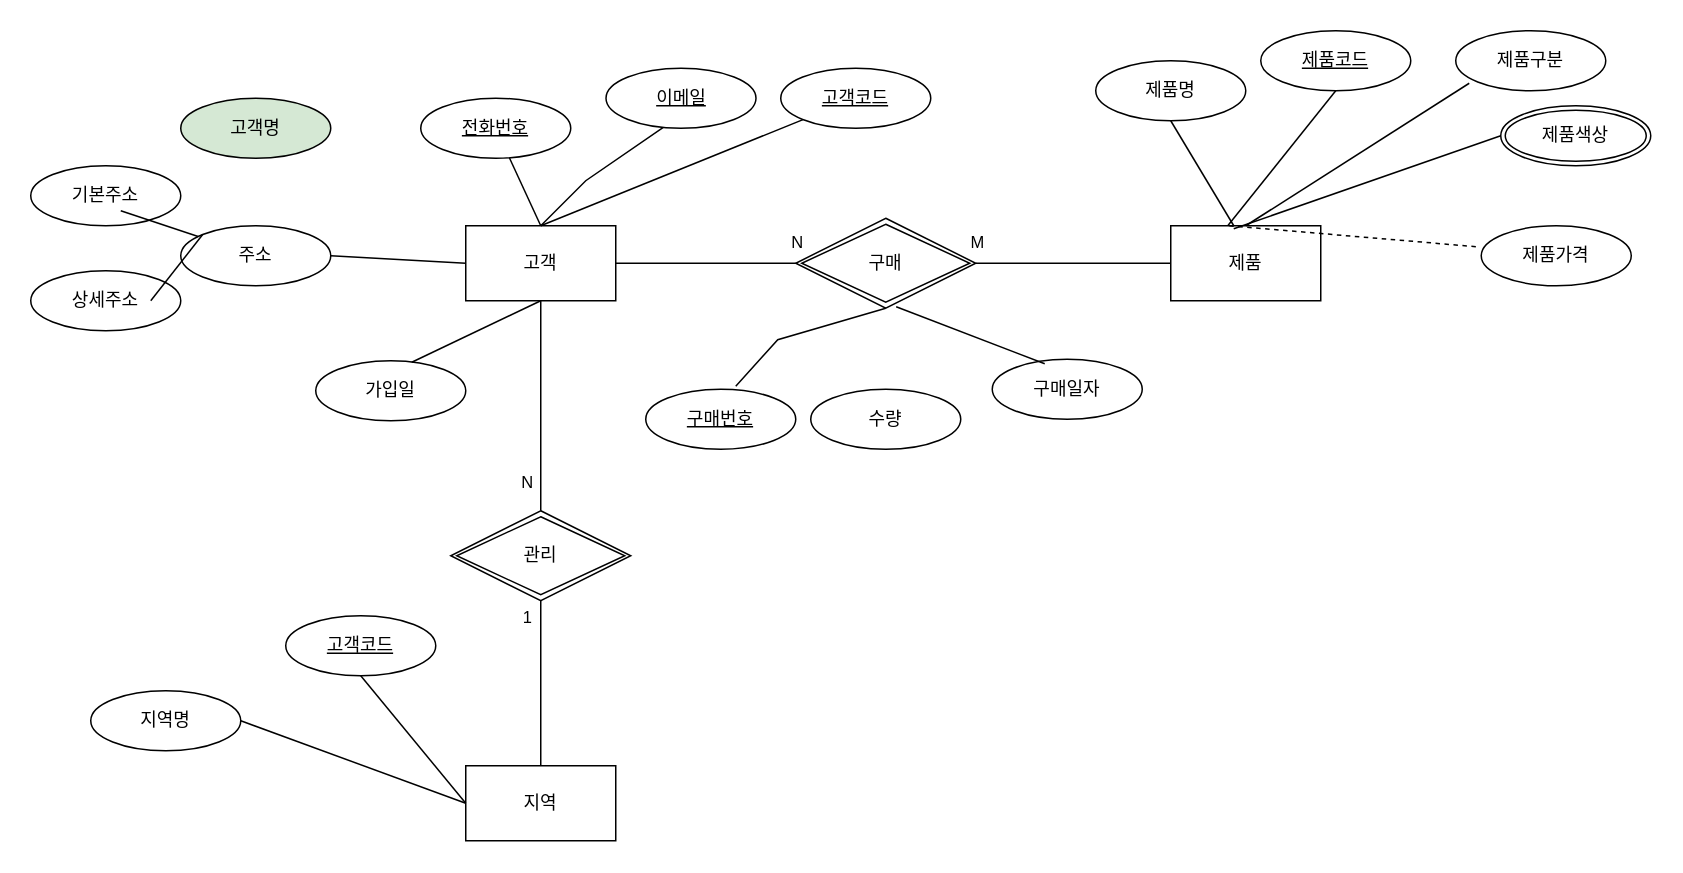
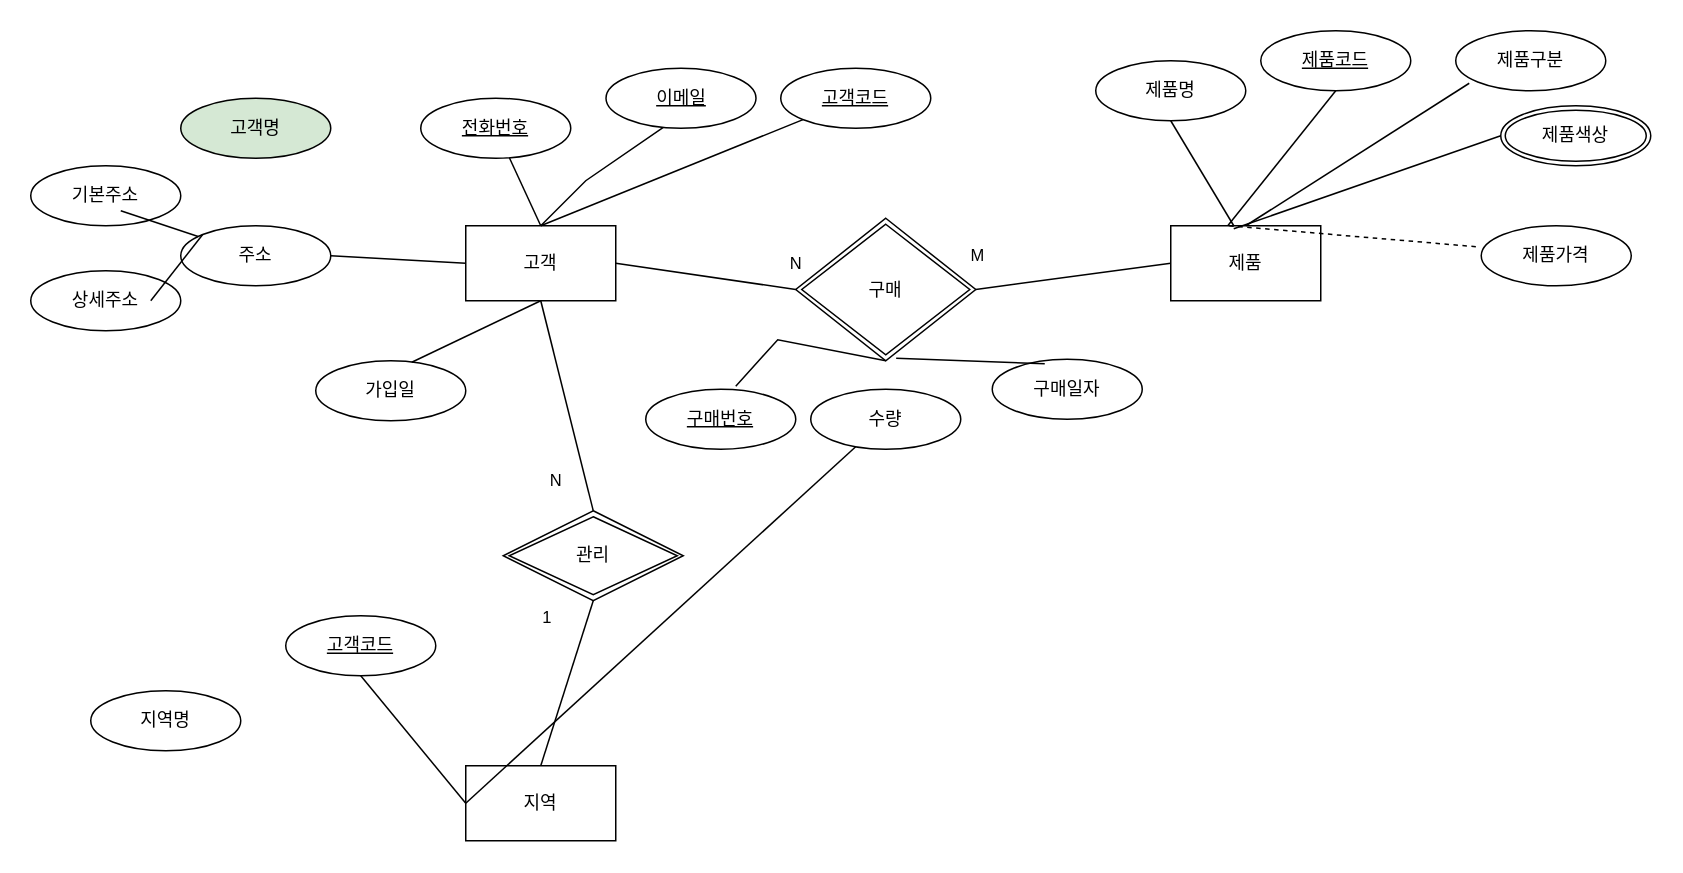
(886, 263) -> (886, 290)
(541, 556) -> (593, 556)
(354, 762) -> (706, 584)
